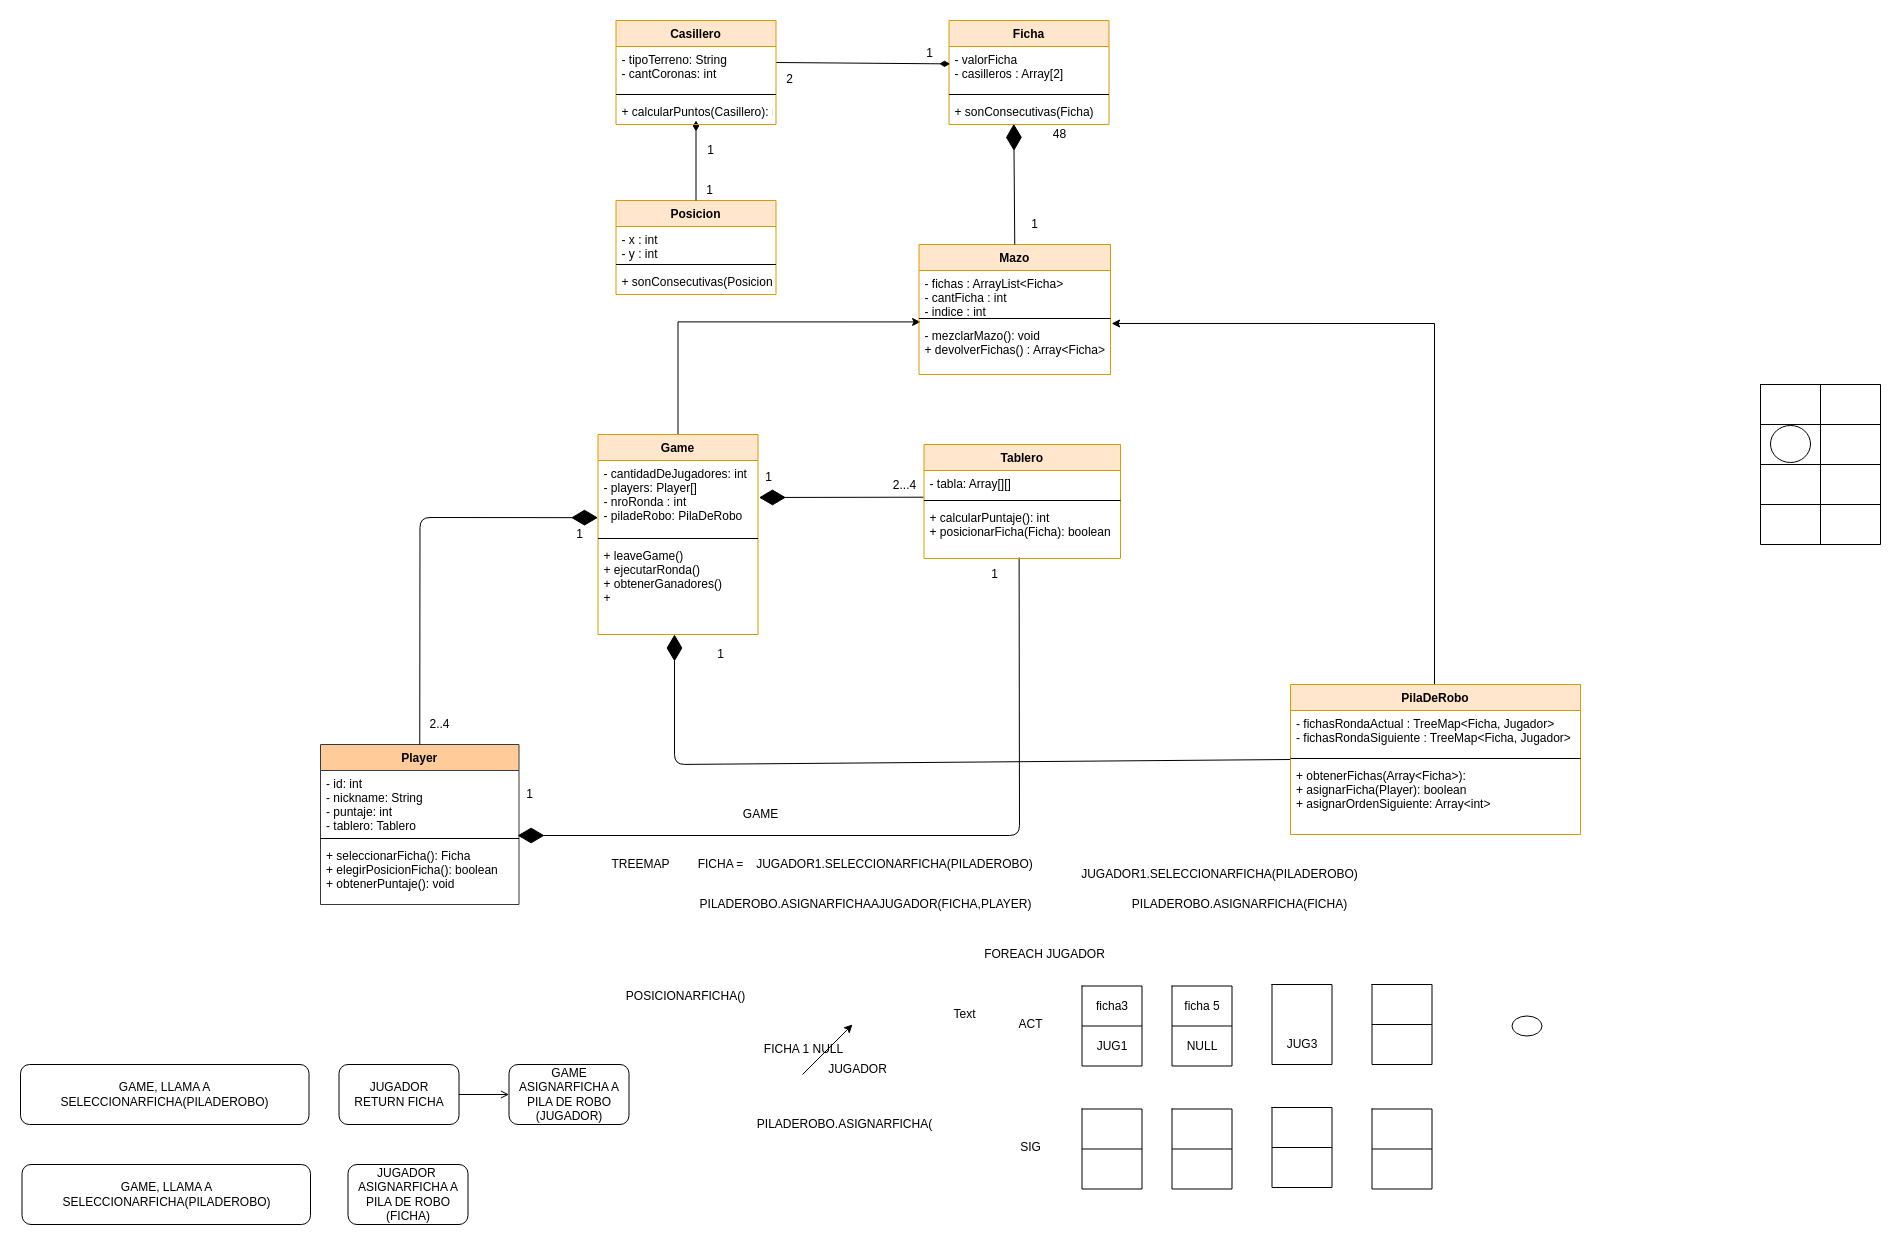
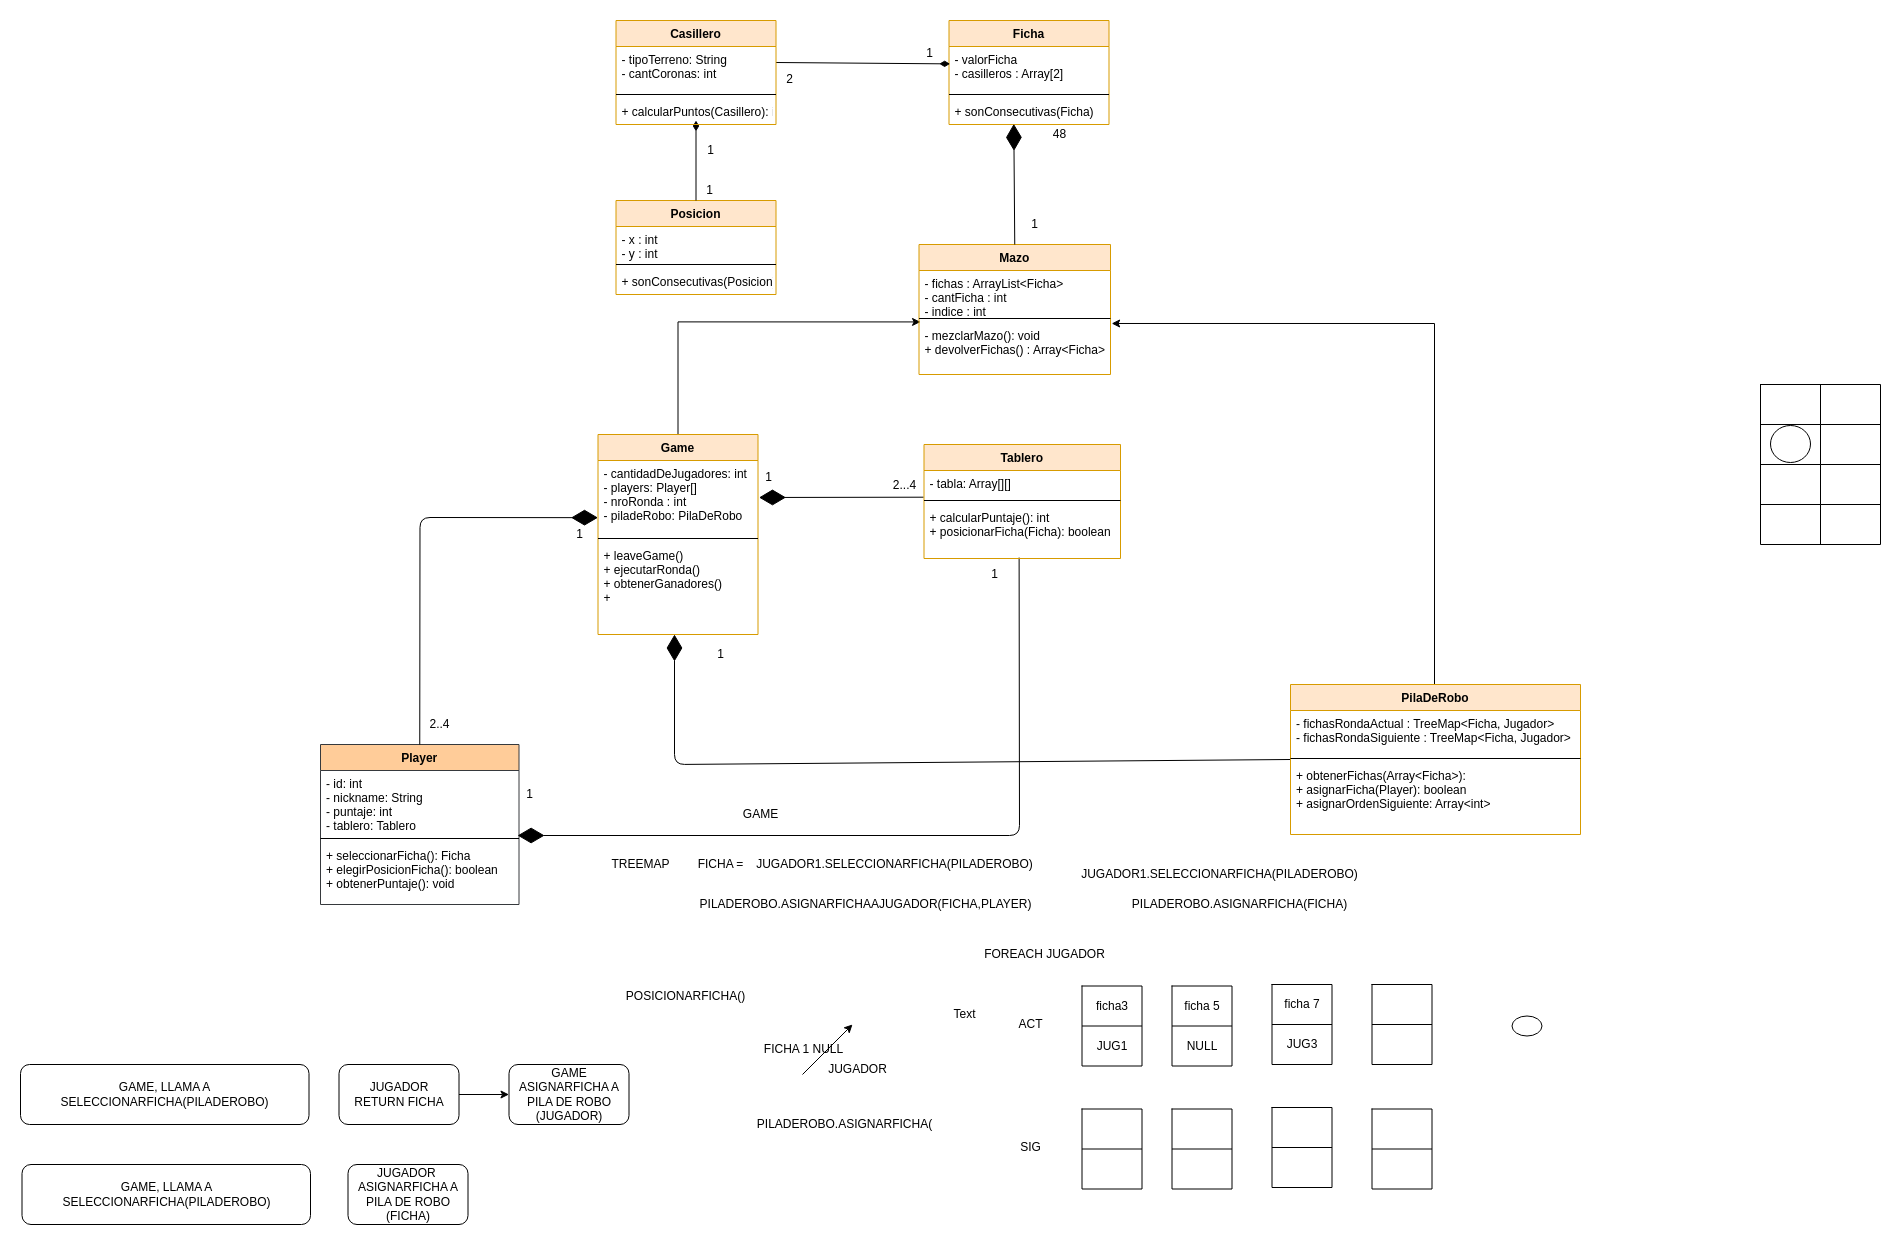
none -> (1302, 1005)
(502, 1095) -> (501, 1095)
